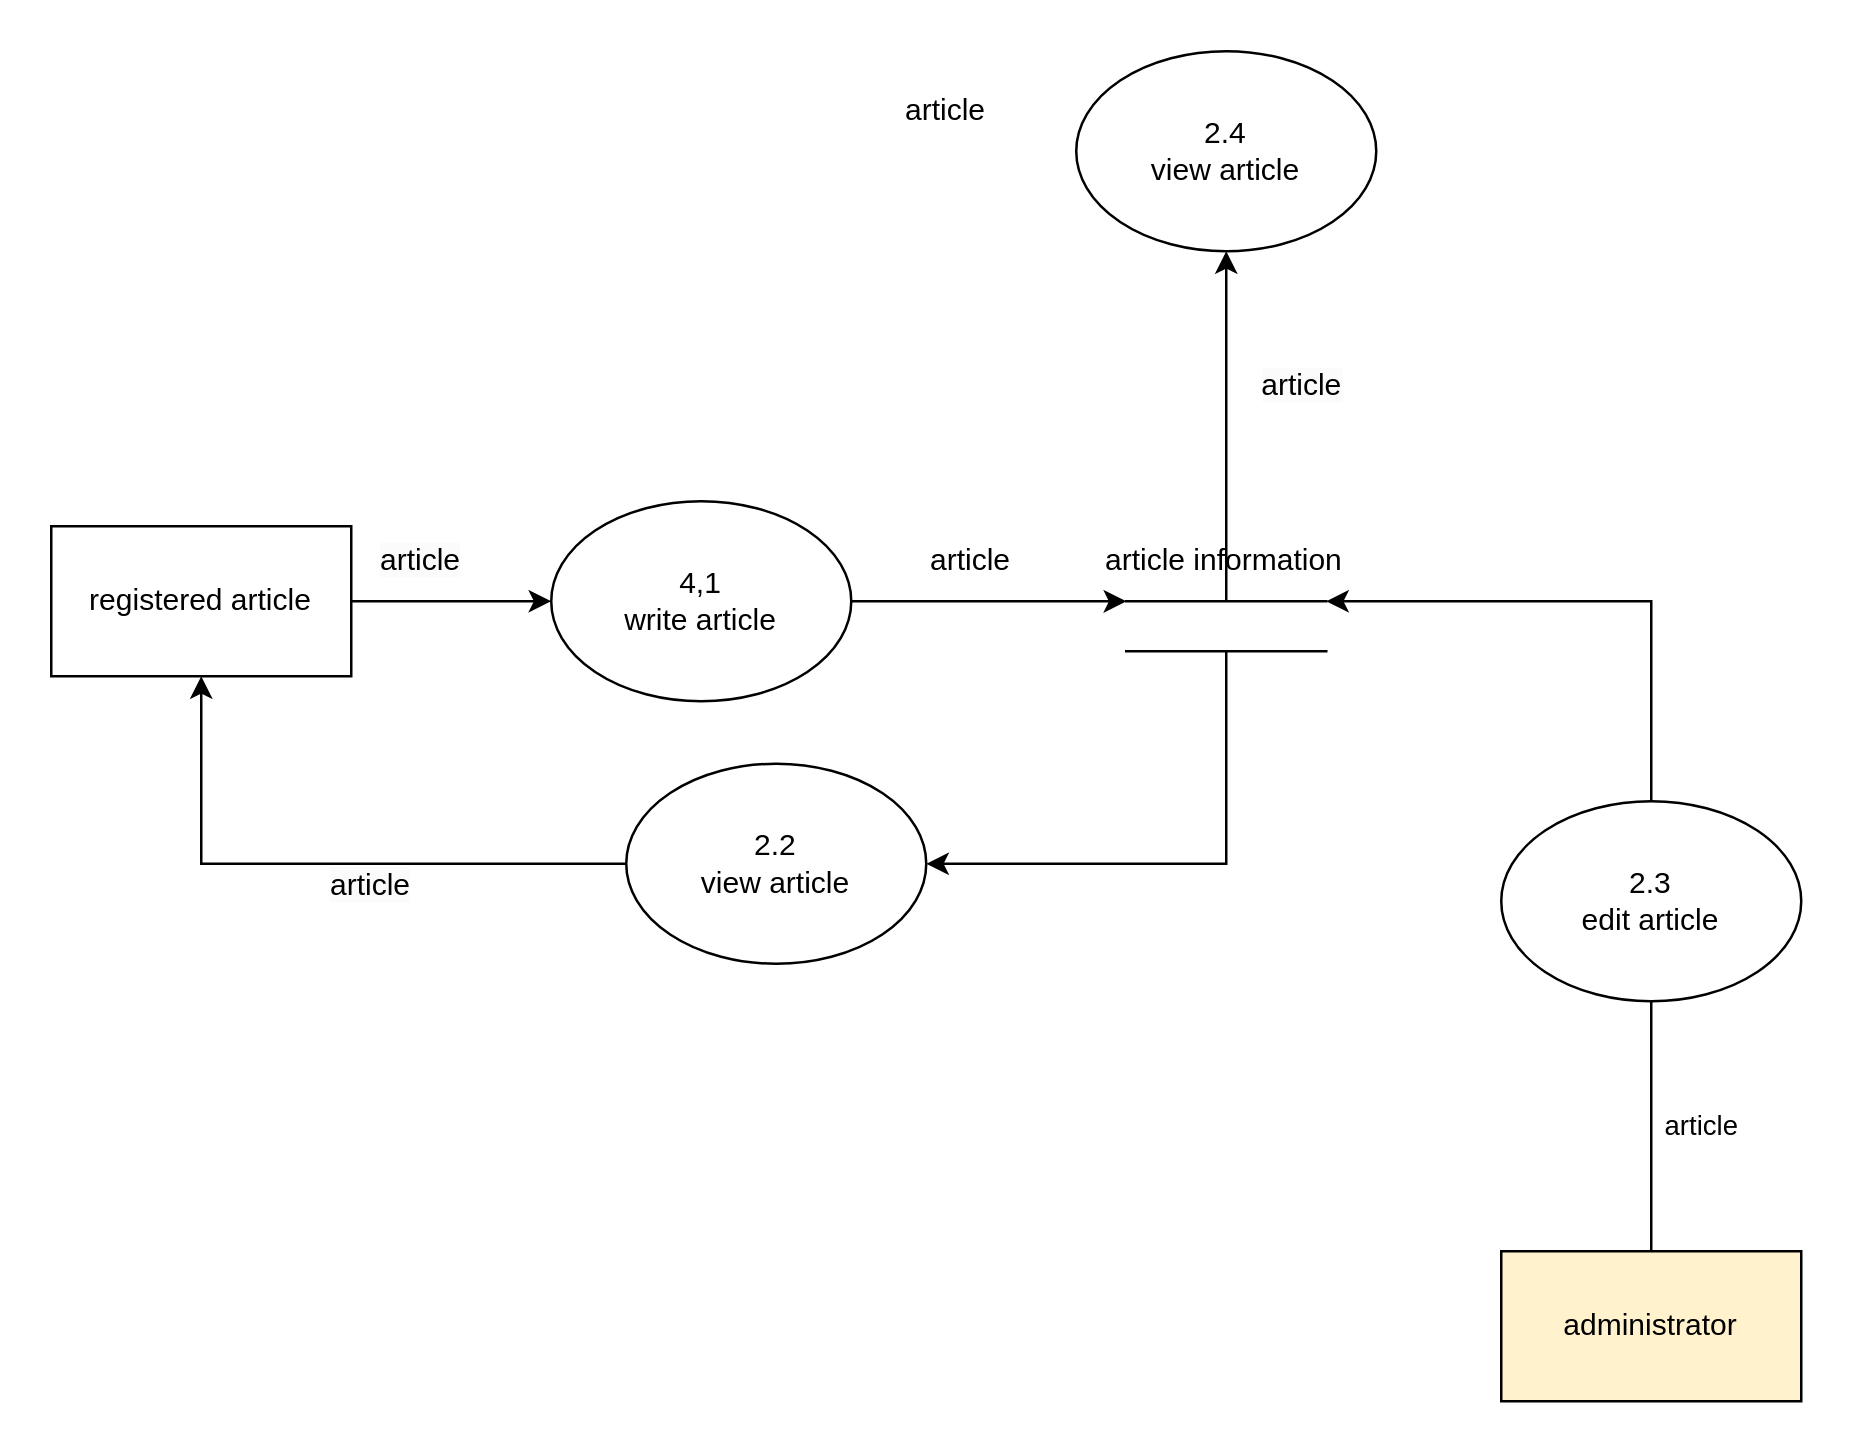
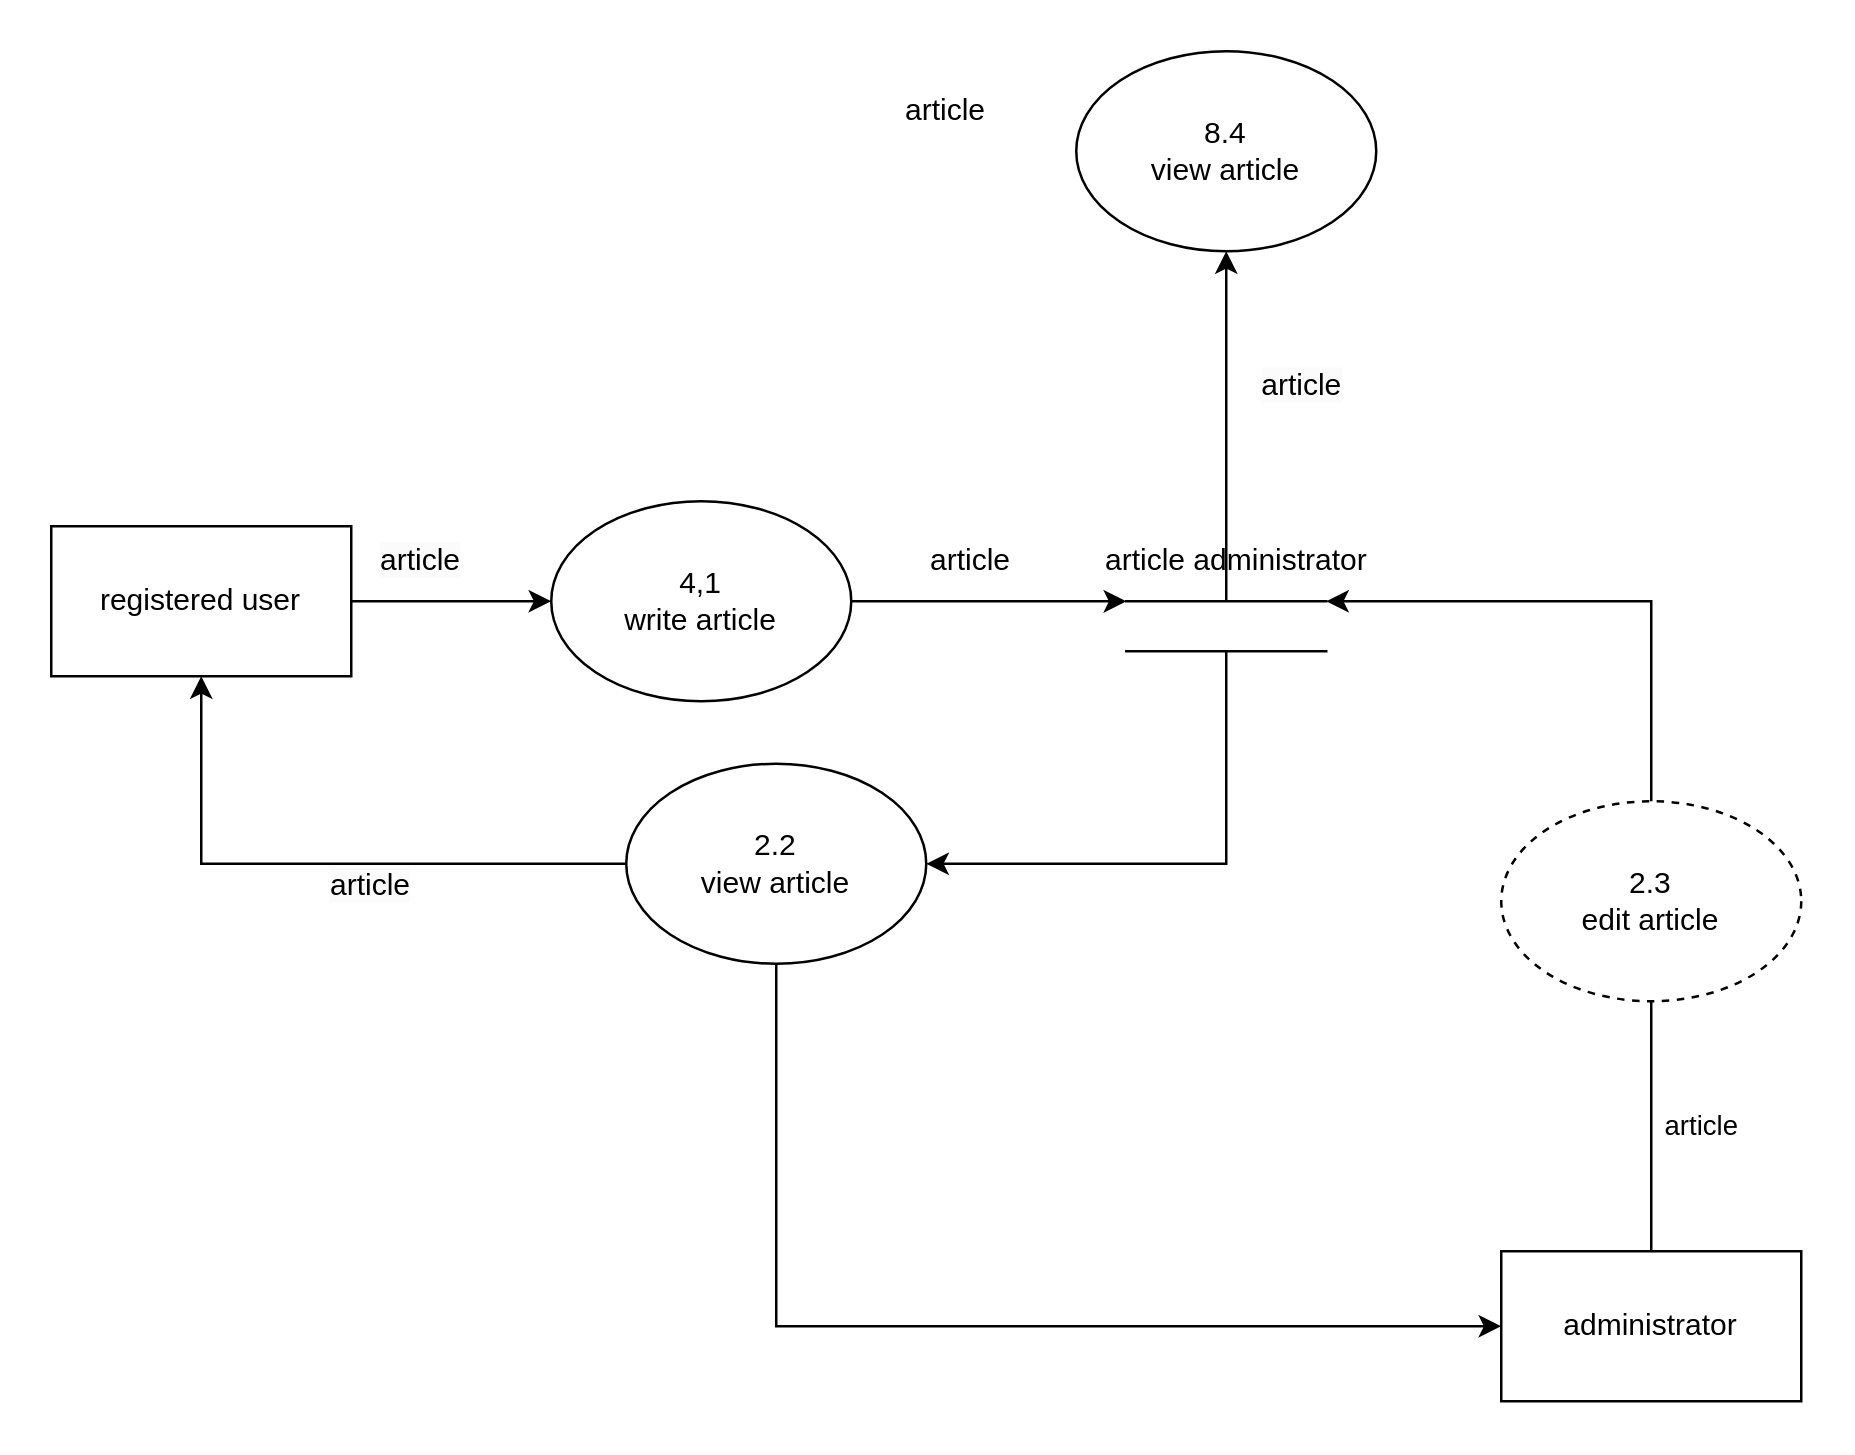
(1226, 151) -> (1226, 151)
(1246, 562) -> (1263, 562)
(201, 601) -> (201, 601)
(1651, 901) -> (1651, 901)
none -> (949, 1326)
(1651, 1326) -> (1651, 1326)
